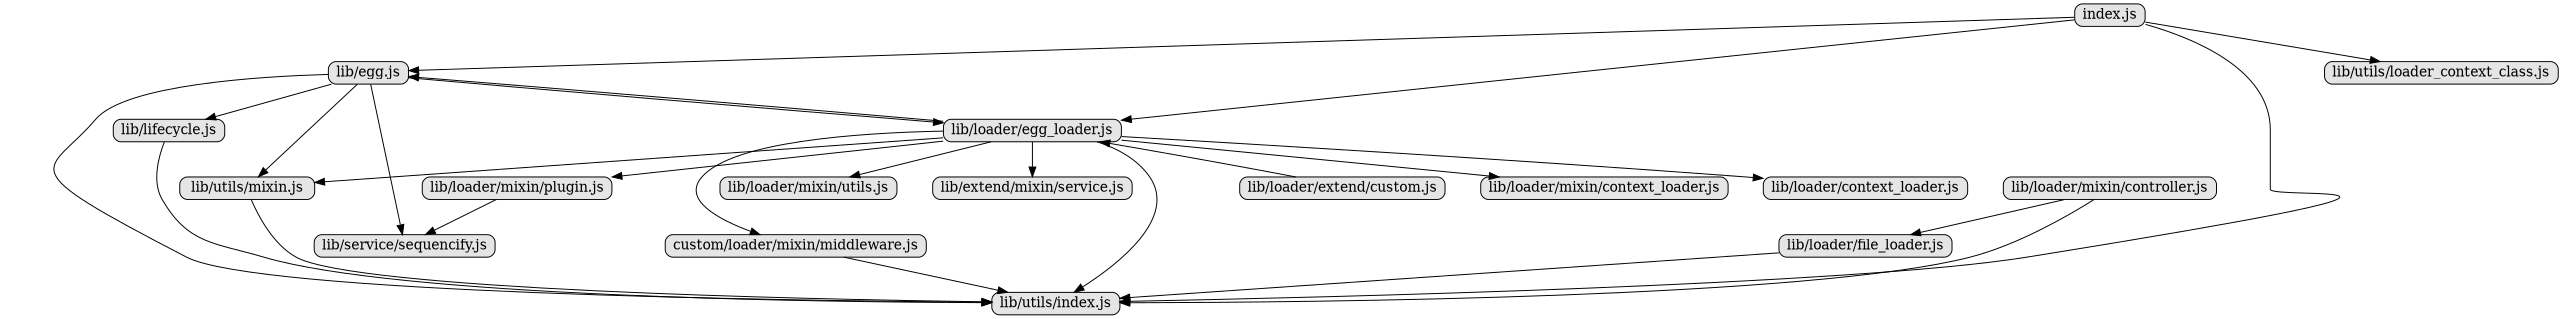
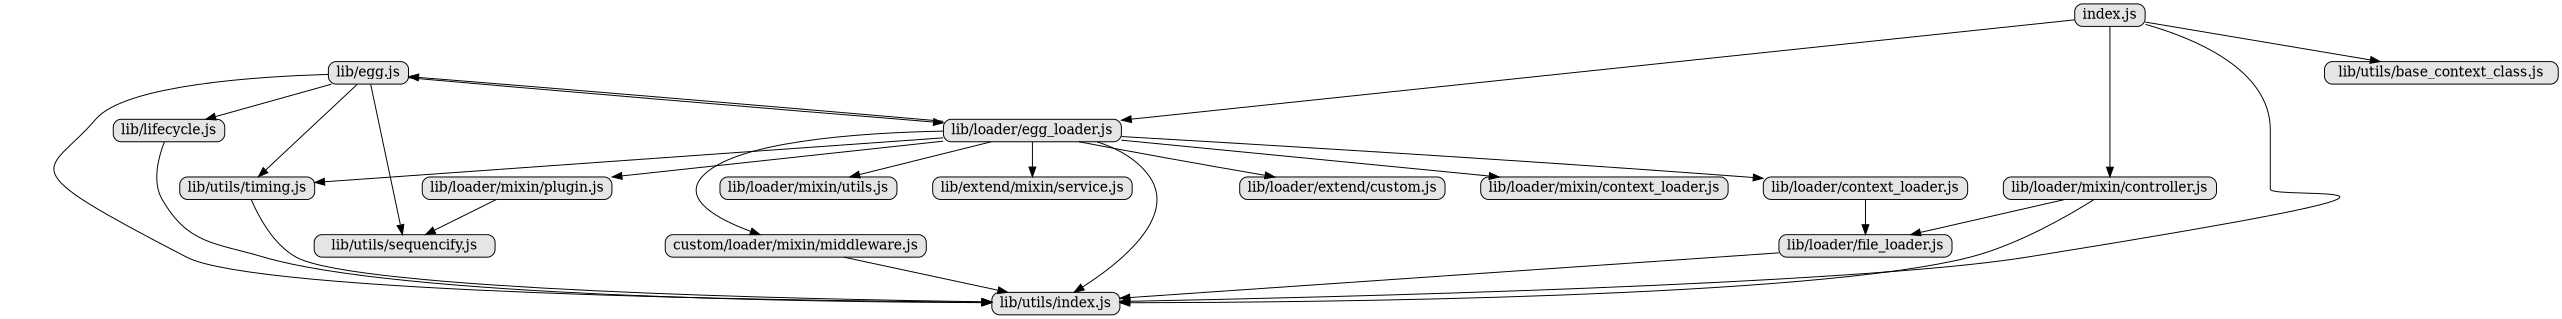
(1247, 44) -> (2110, 97)
(2441, 73) -> (2441, 73)
(1203, 160) -> (1172, 159)
(247, 188) -> (247, 188)
none -> (1866, 212)
(405, 246) -> (405, 246)
